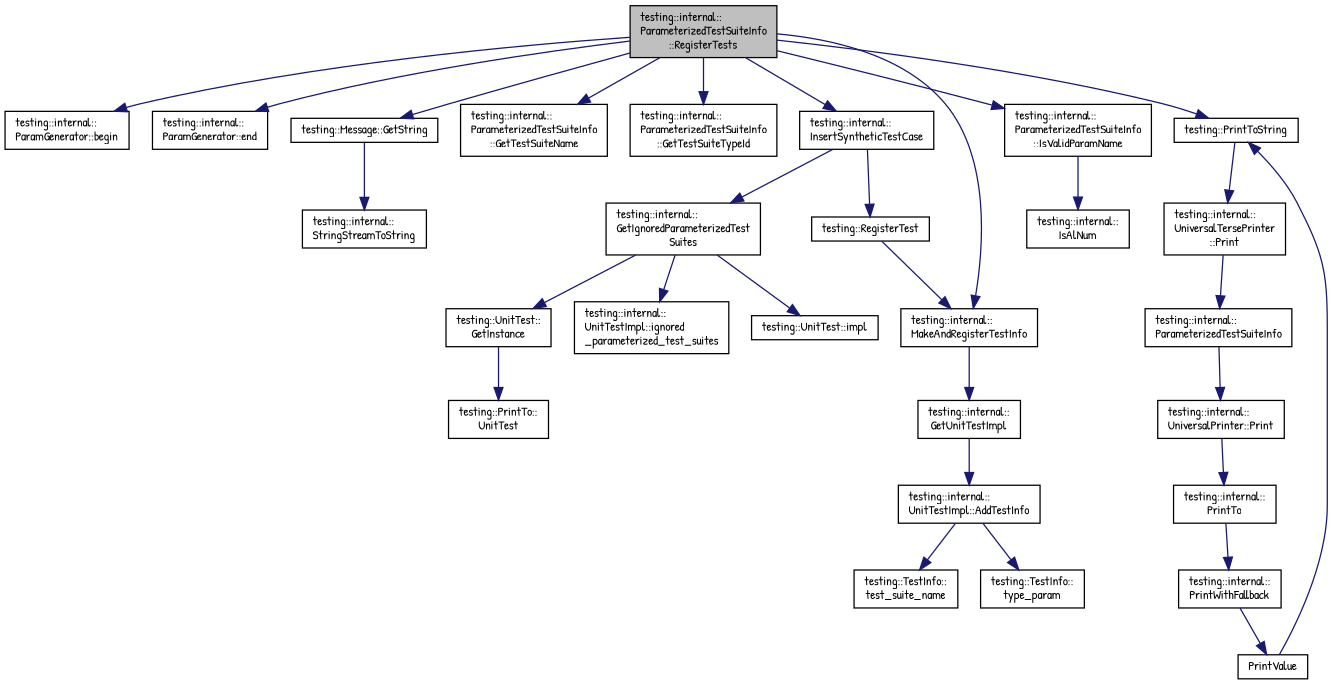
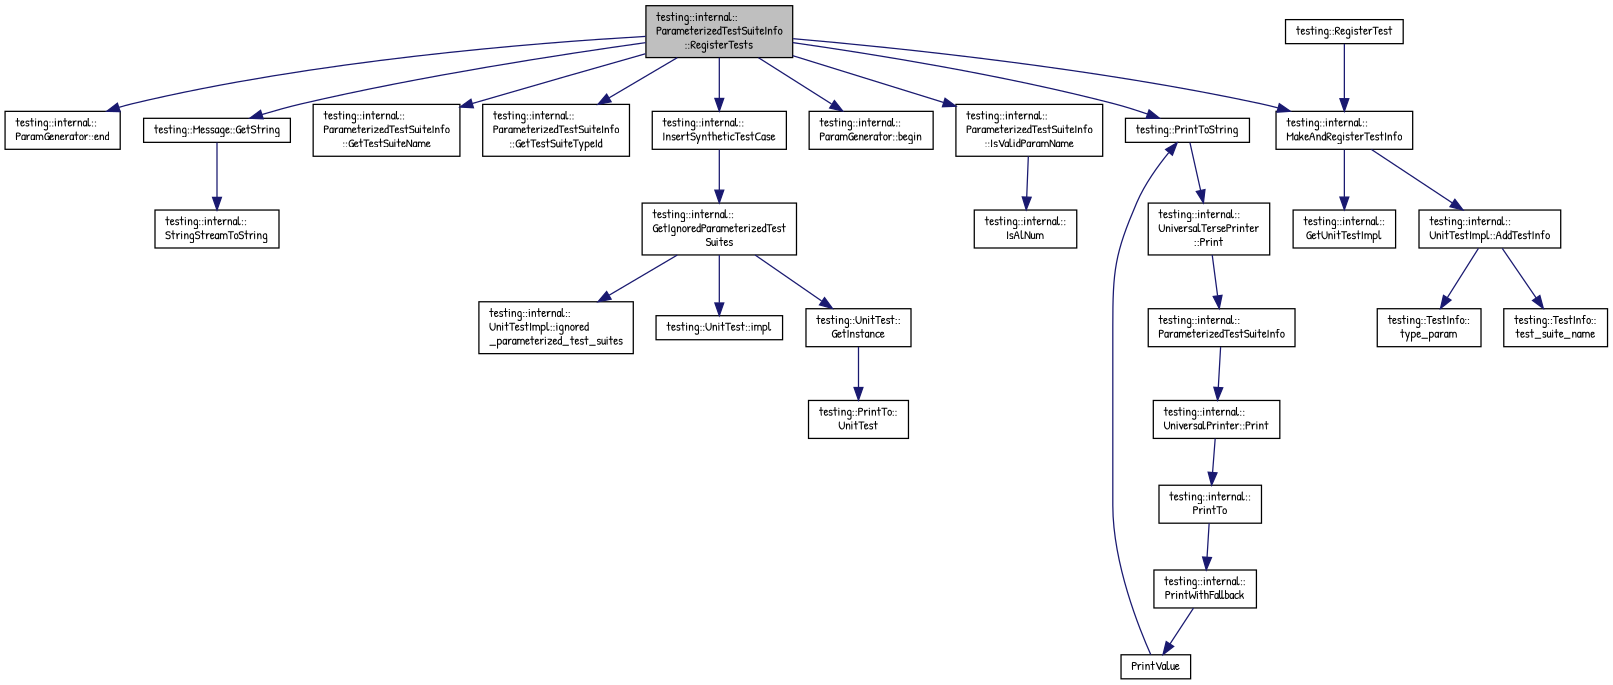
(868, 177) -> none
(969, 455) -> (1412, 176)
